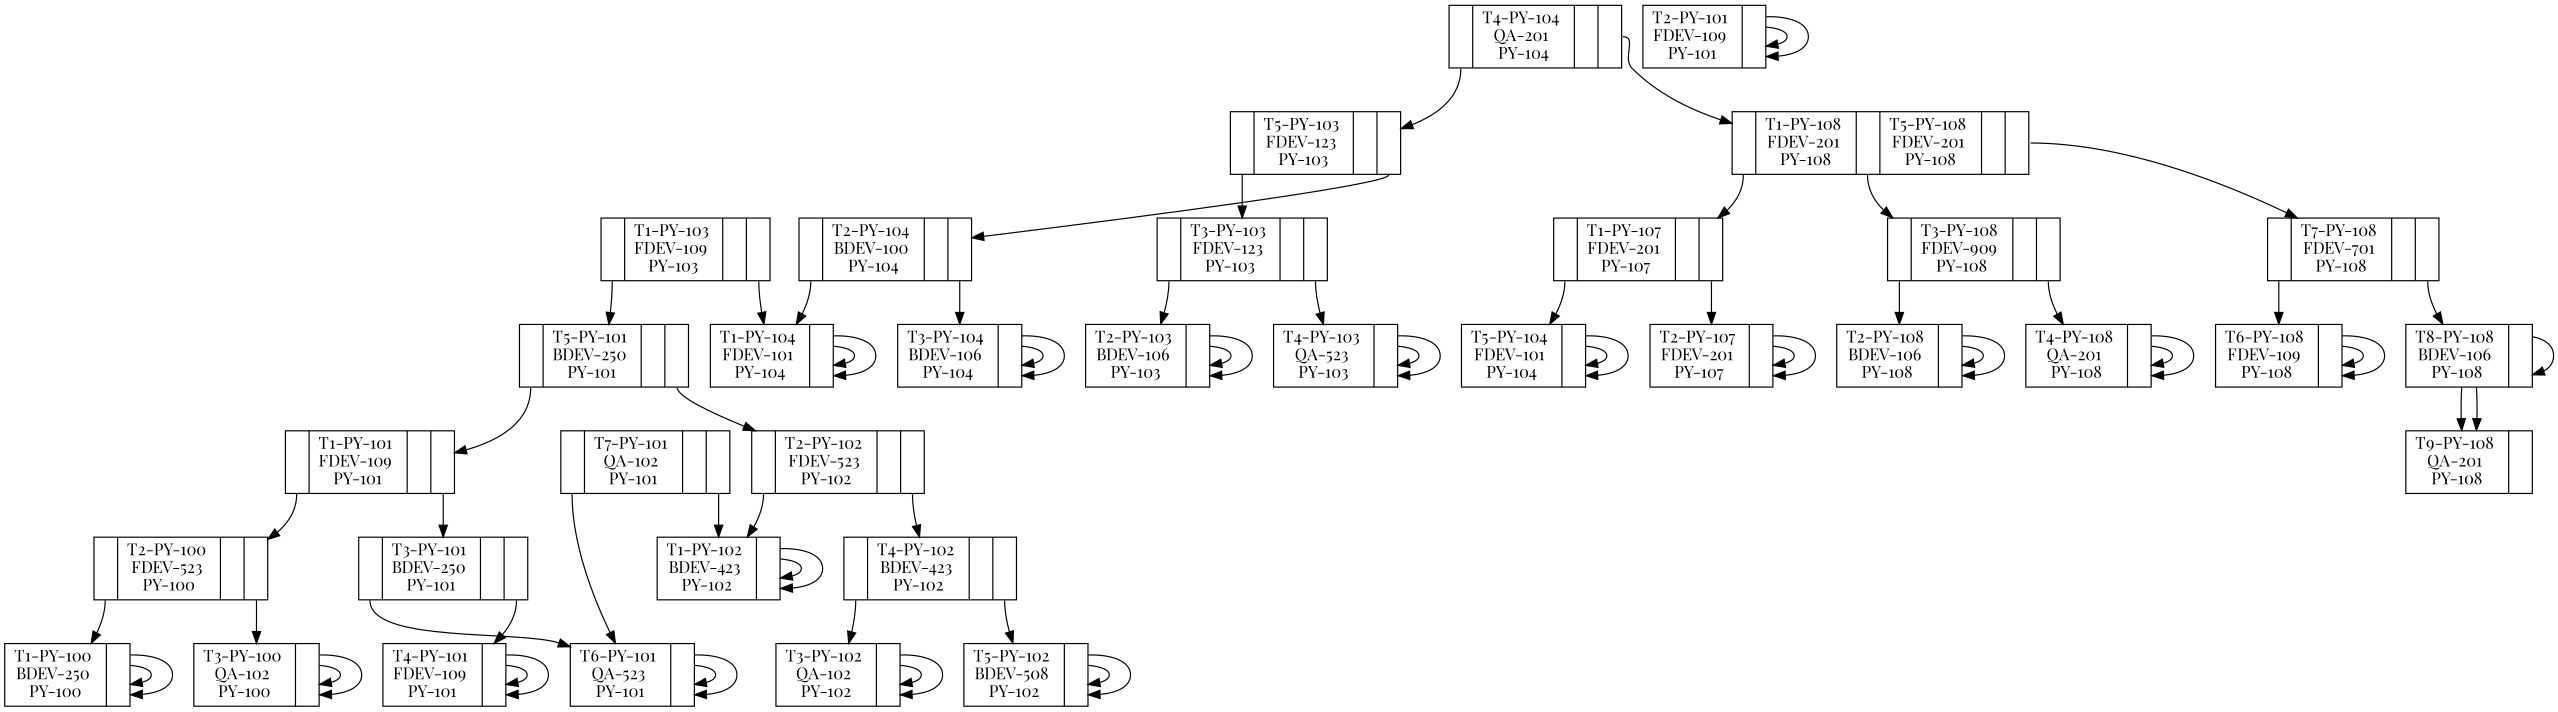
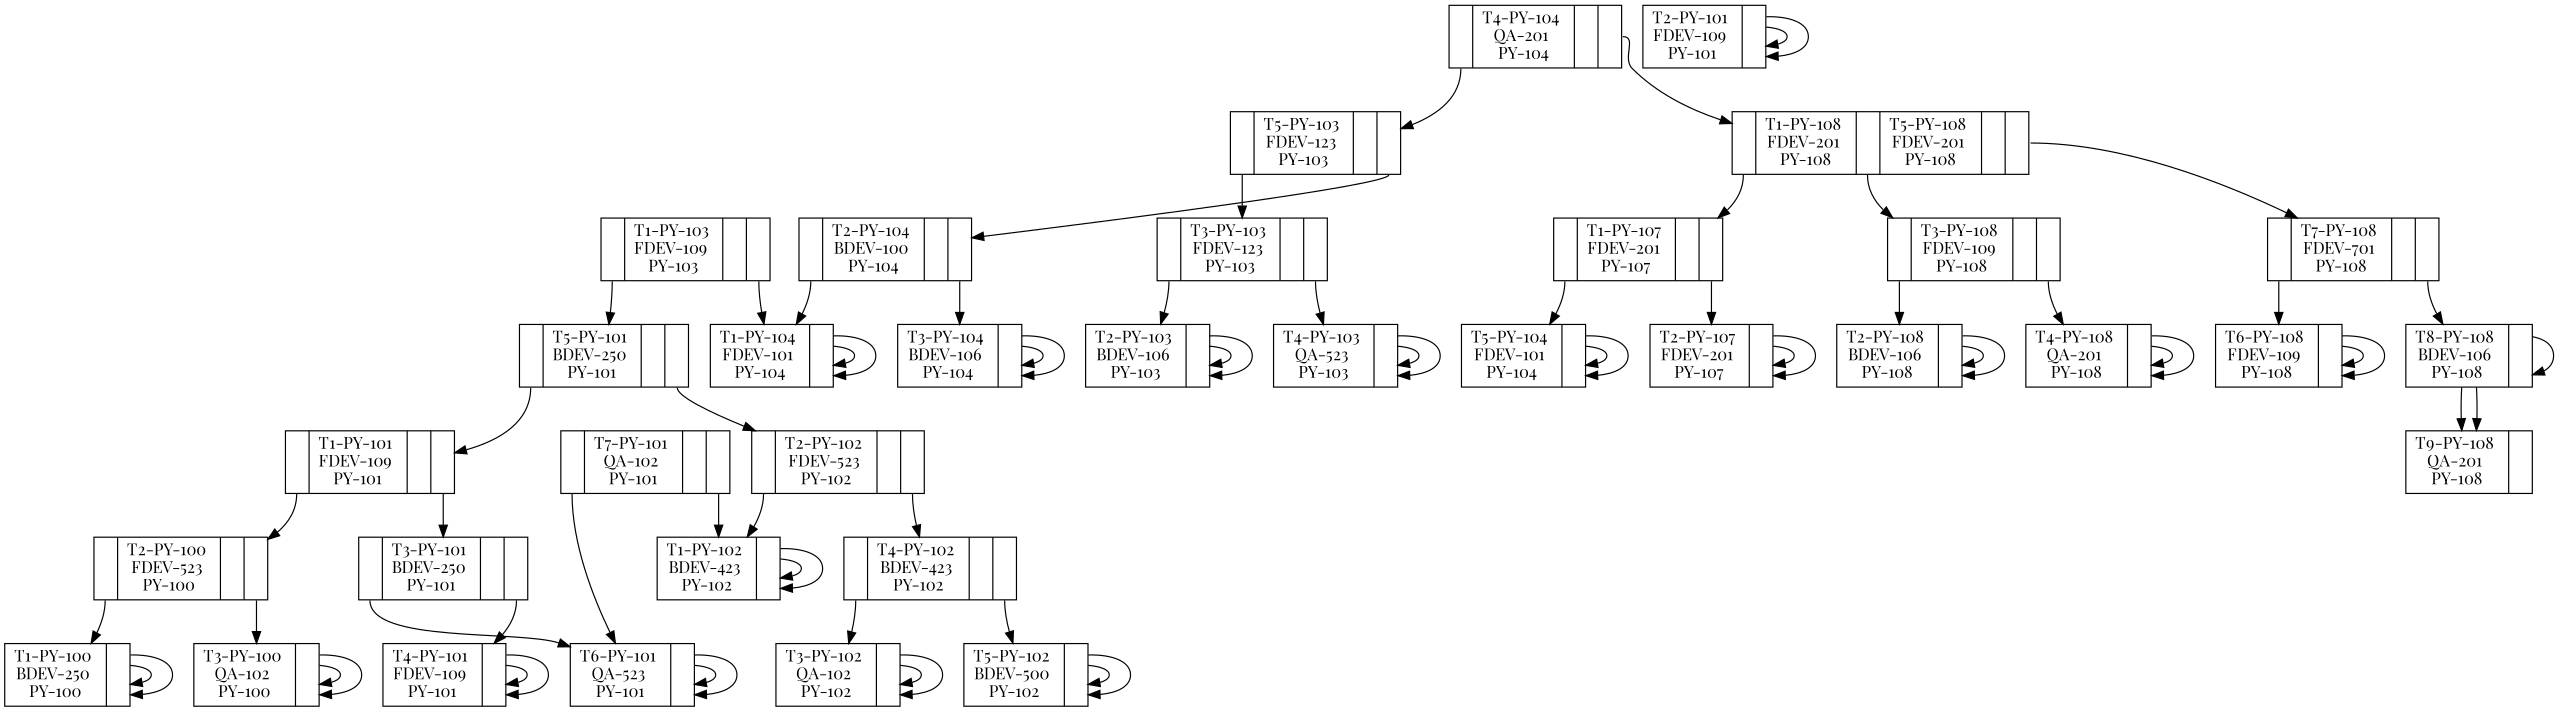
(1962, 249) -> (1962, 249)
(1014, 674) -> (1014, 674)
